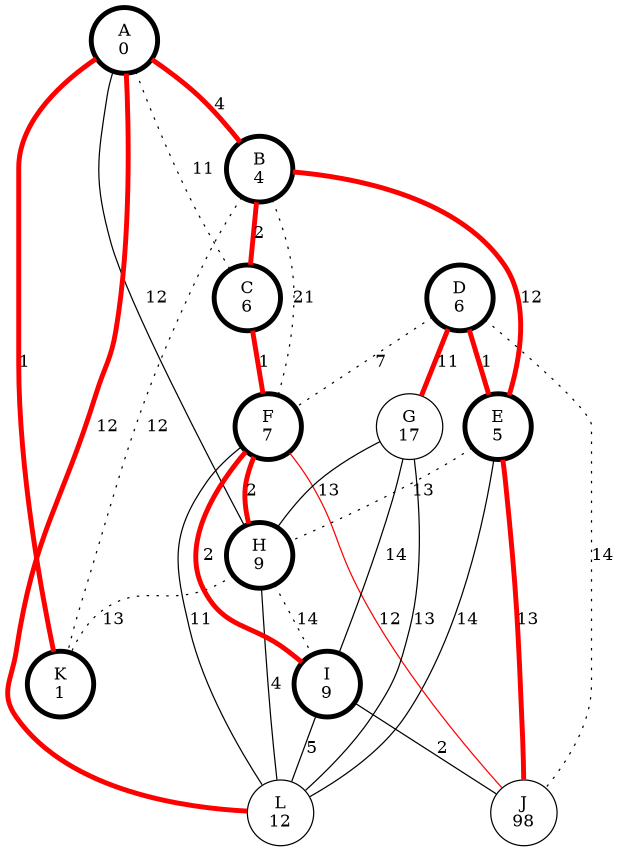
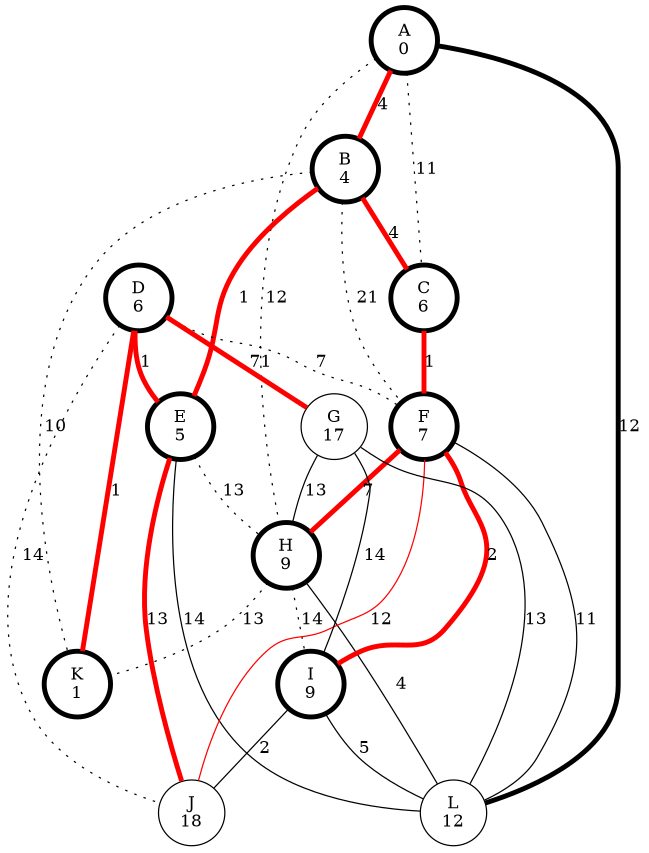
(260, 234) -> (395, 234)
(532, 298) -> (245, 298)
(136, 308) -> (265, 273)
(19, 342) -> (108, 491)
(448, 362) -> (261, 362)
(158, 427) -> (56, 427)
(252, 491) -> (369, 491)
(49, 521) -> (618, 403)
(524, 813) -> (192, 813)
